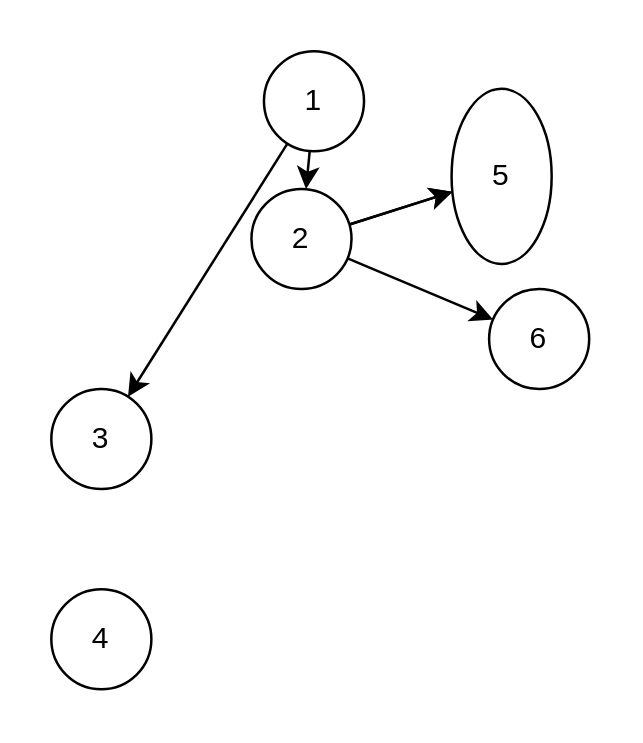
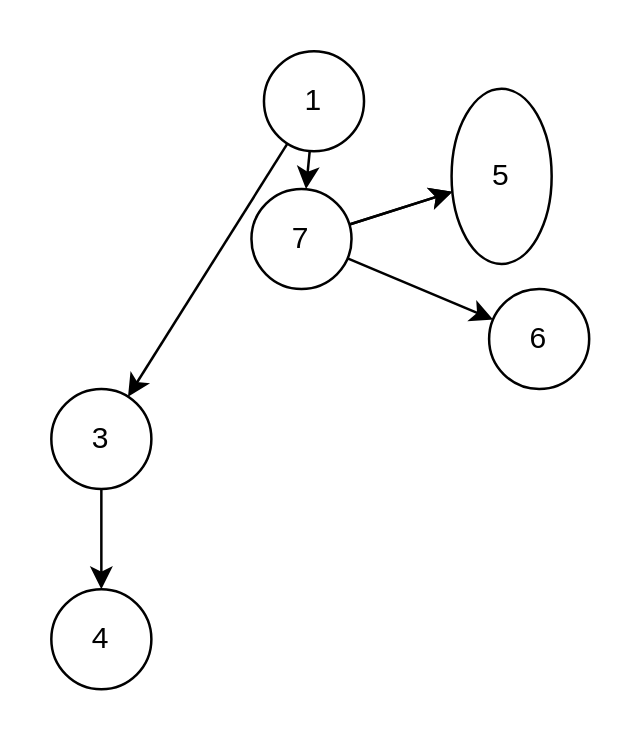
(301, 239) -> (301, 239)
none -> (101, 531)
